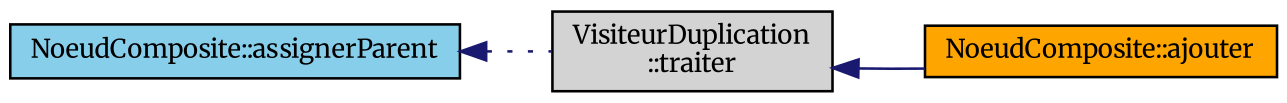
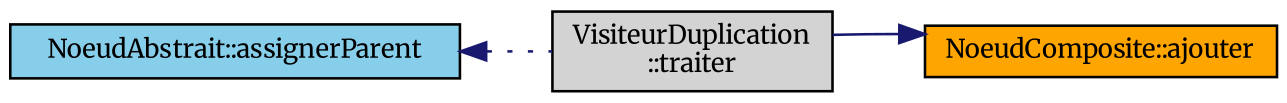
(235, 51) -> (235, 51)
(892, 69) -> (866, 34)
